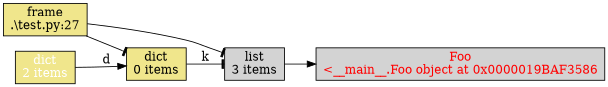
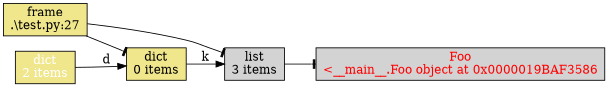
(203, 64) -> (201, 64)
(296, 64) -> (298, 64)
